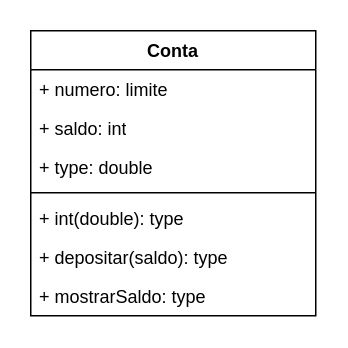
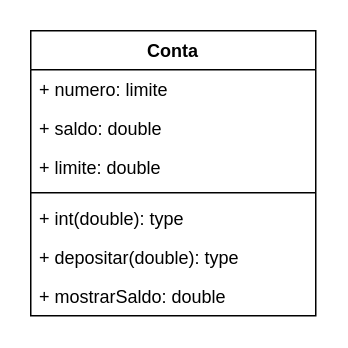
(89, 130) -> (104, 130)
(101, 169) -> (104, 169)
(149, 259) -> (154, 259)
(131, 298) -> (139, 298)
